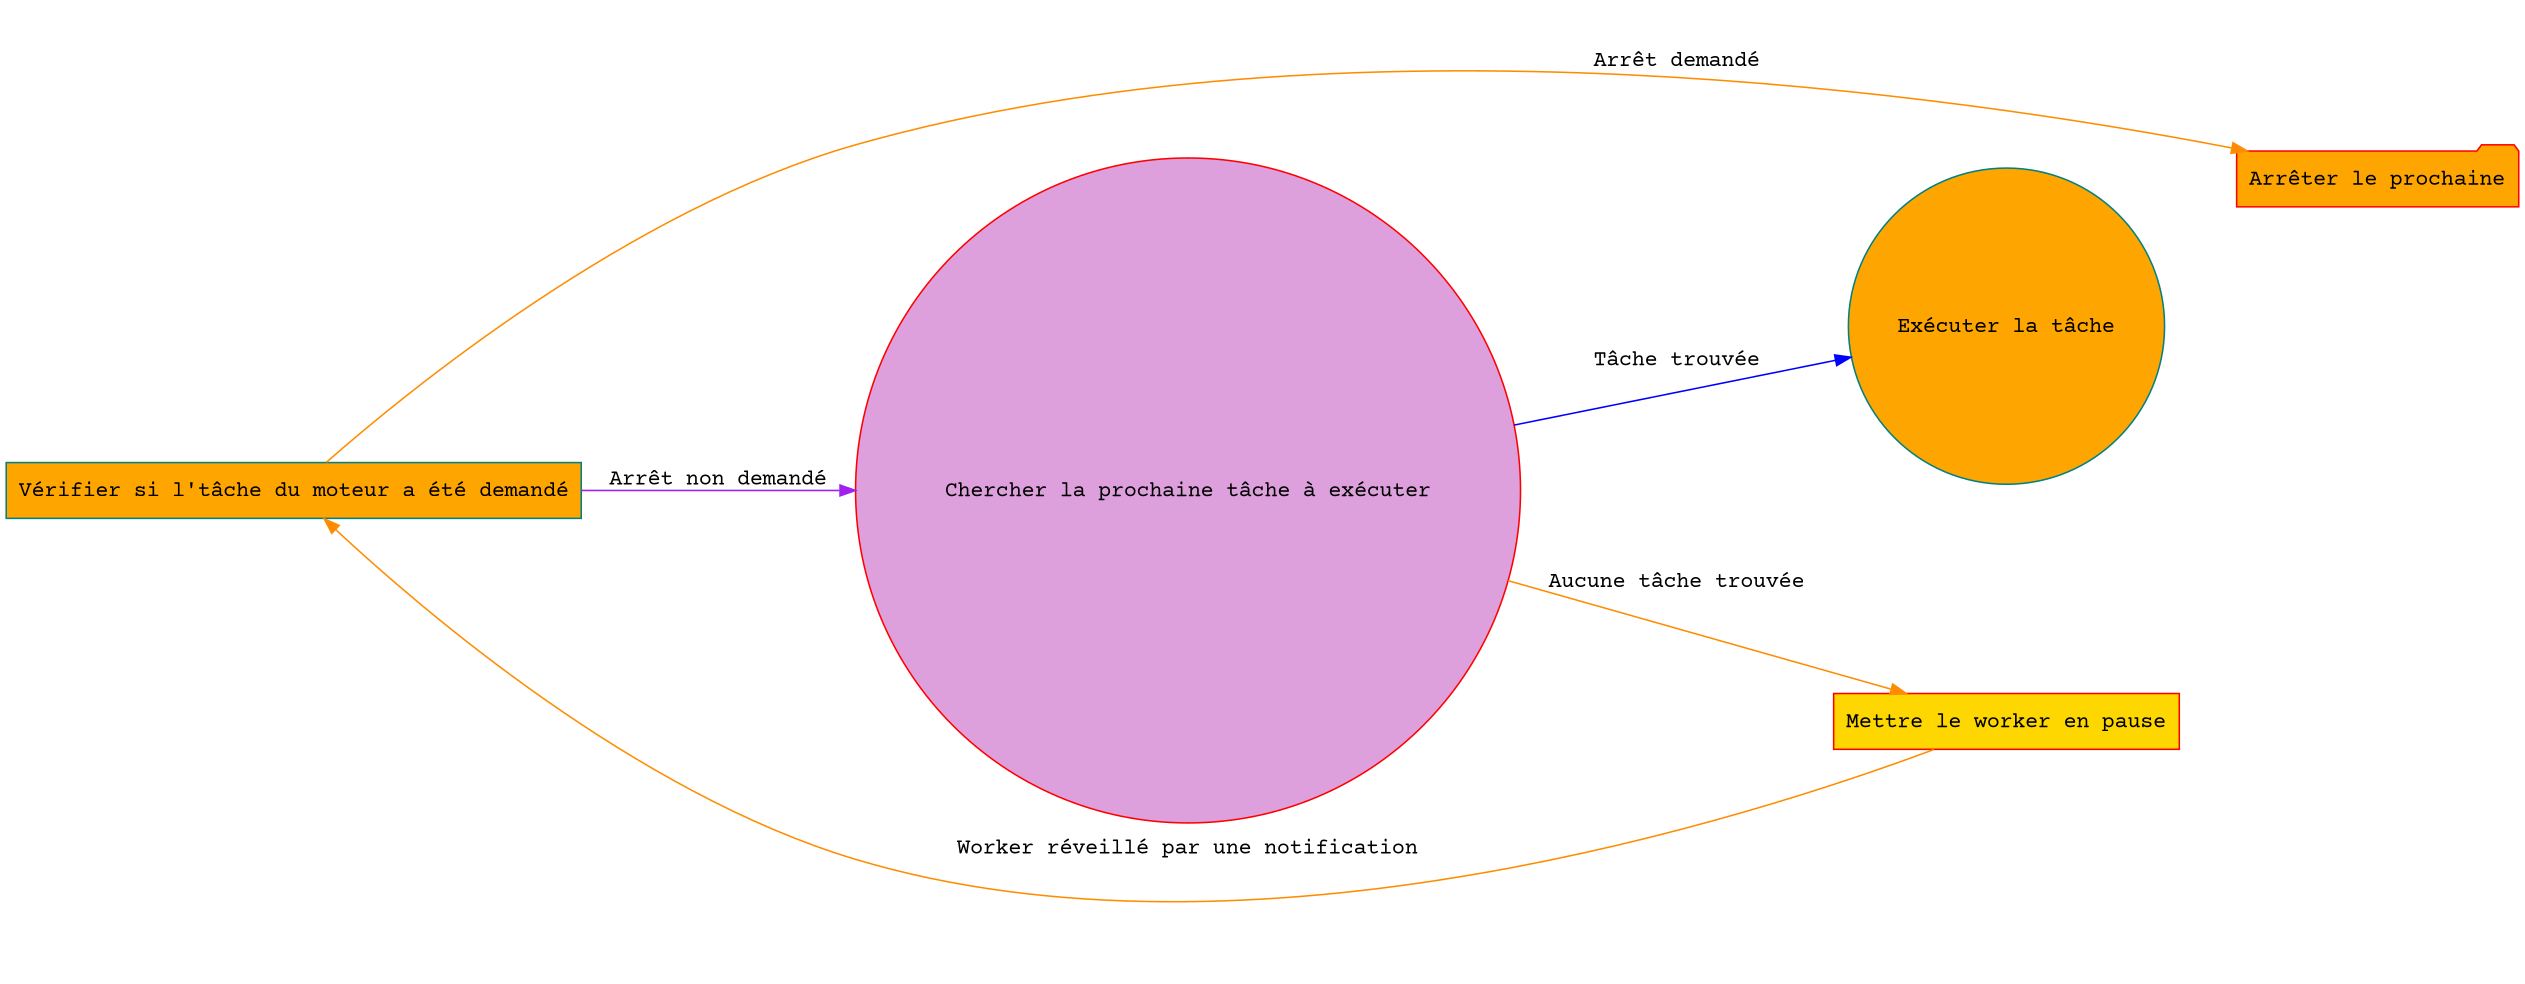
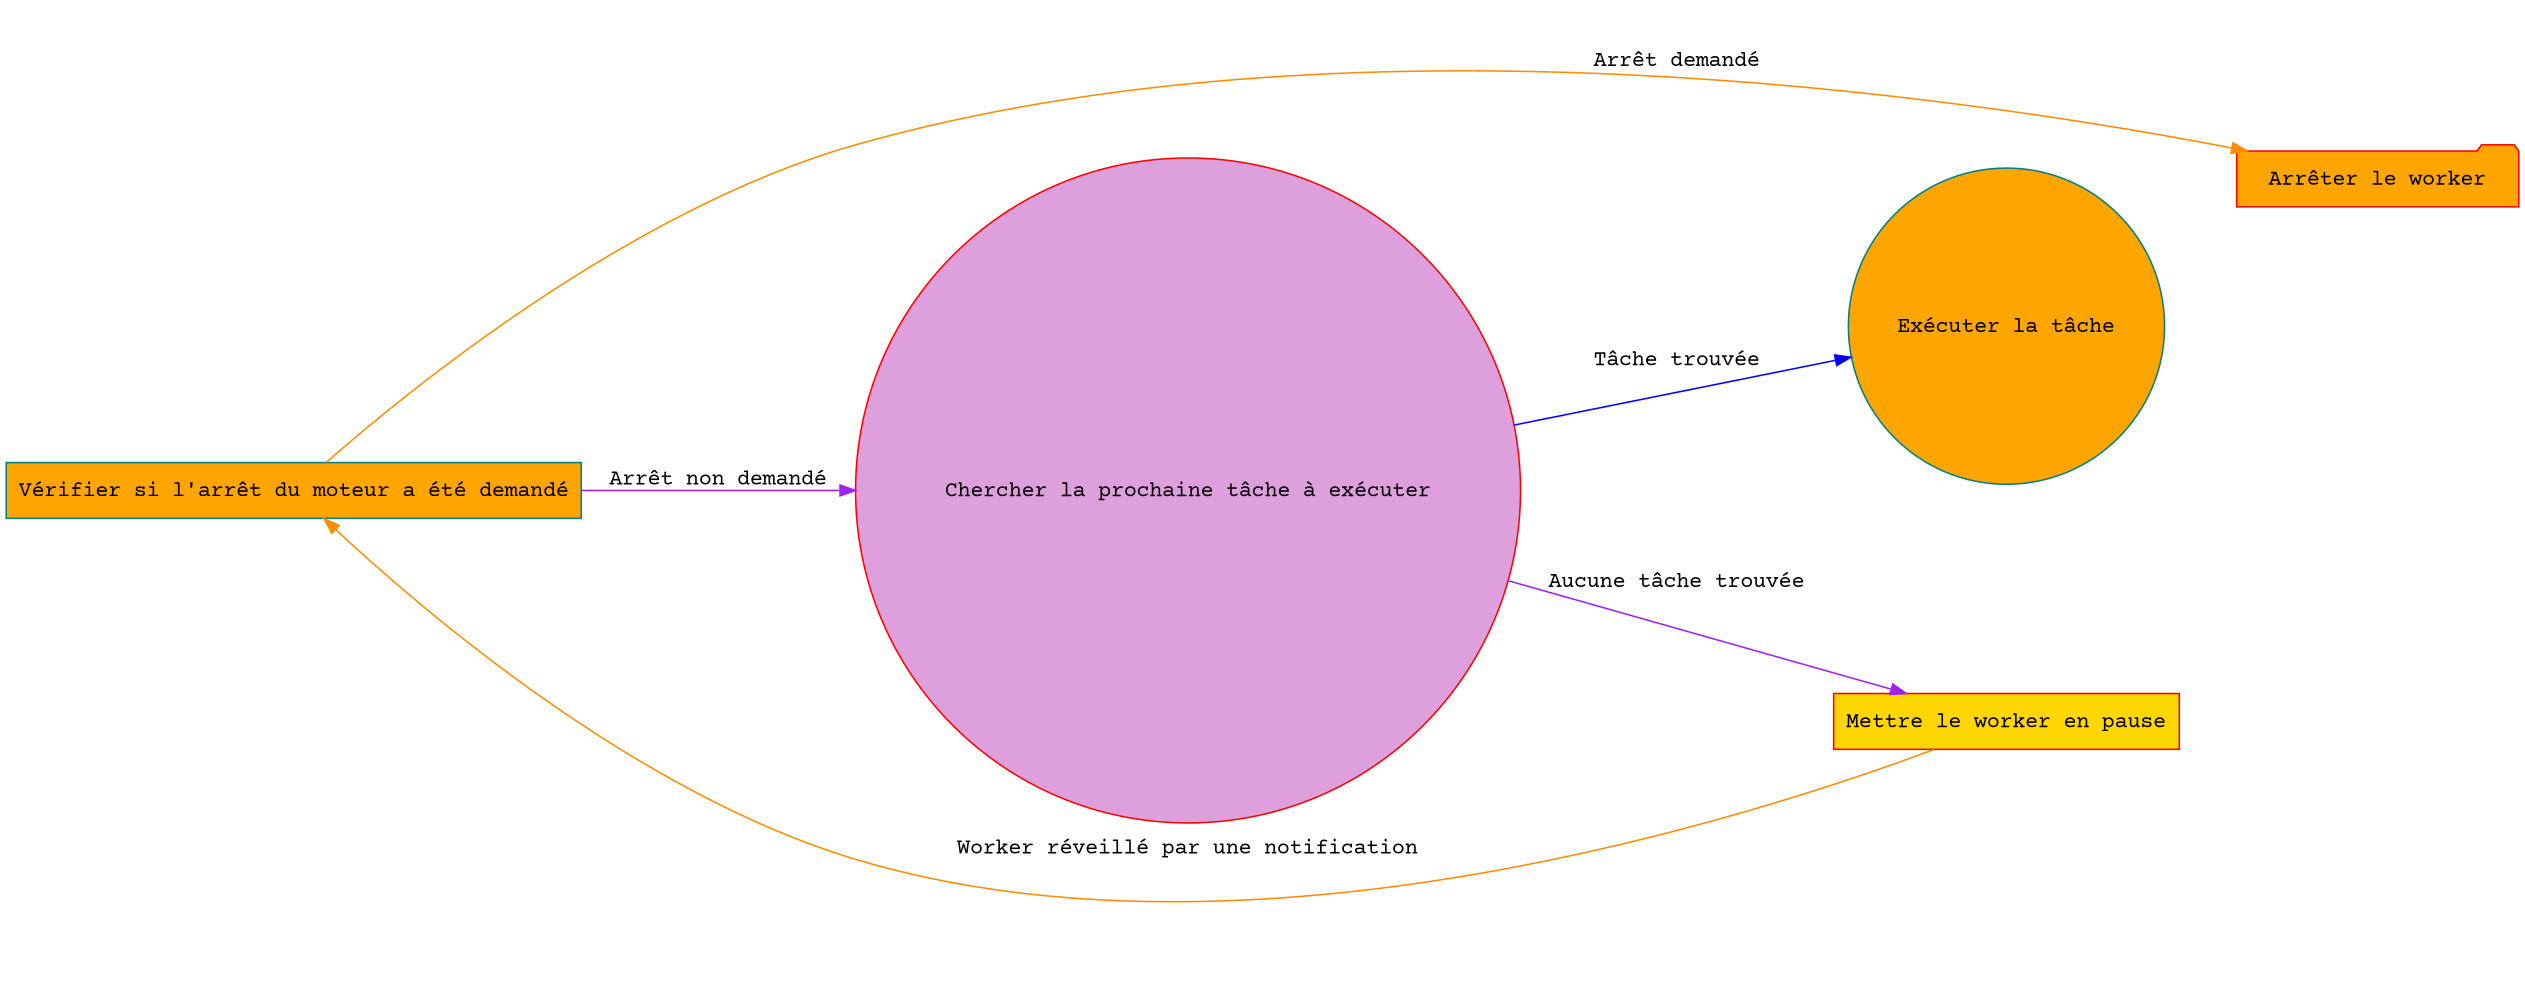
(2378, 179) -> (2378, 179)
(294, 490) -> (294, 490)
(1699, 635) -> (1699, 635)
